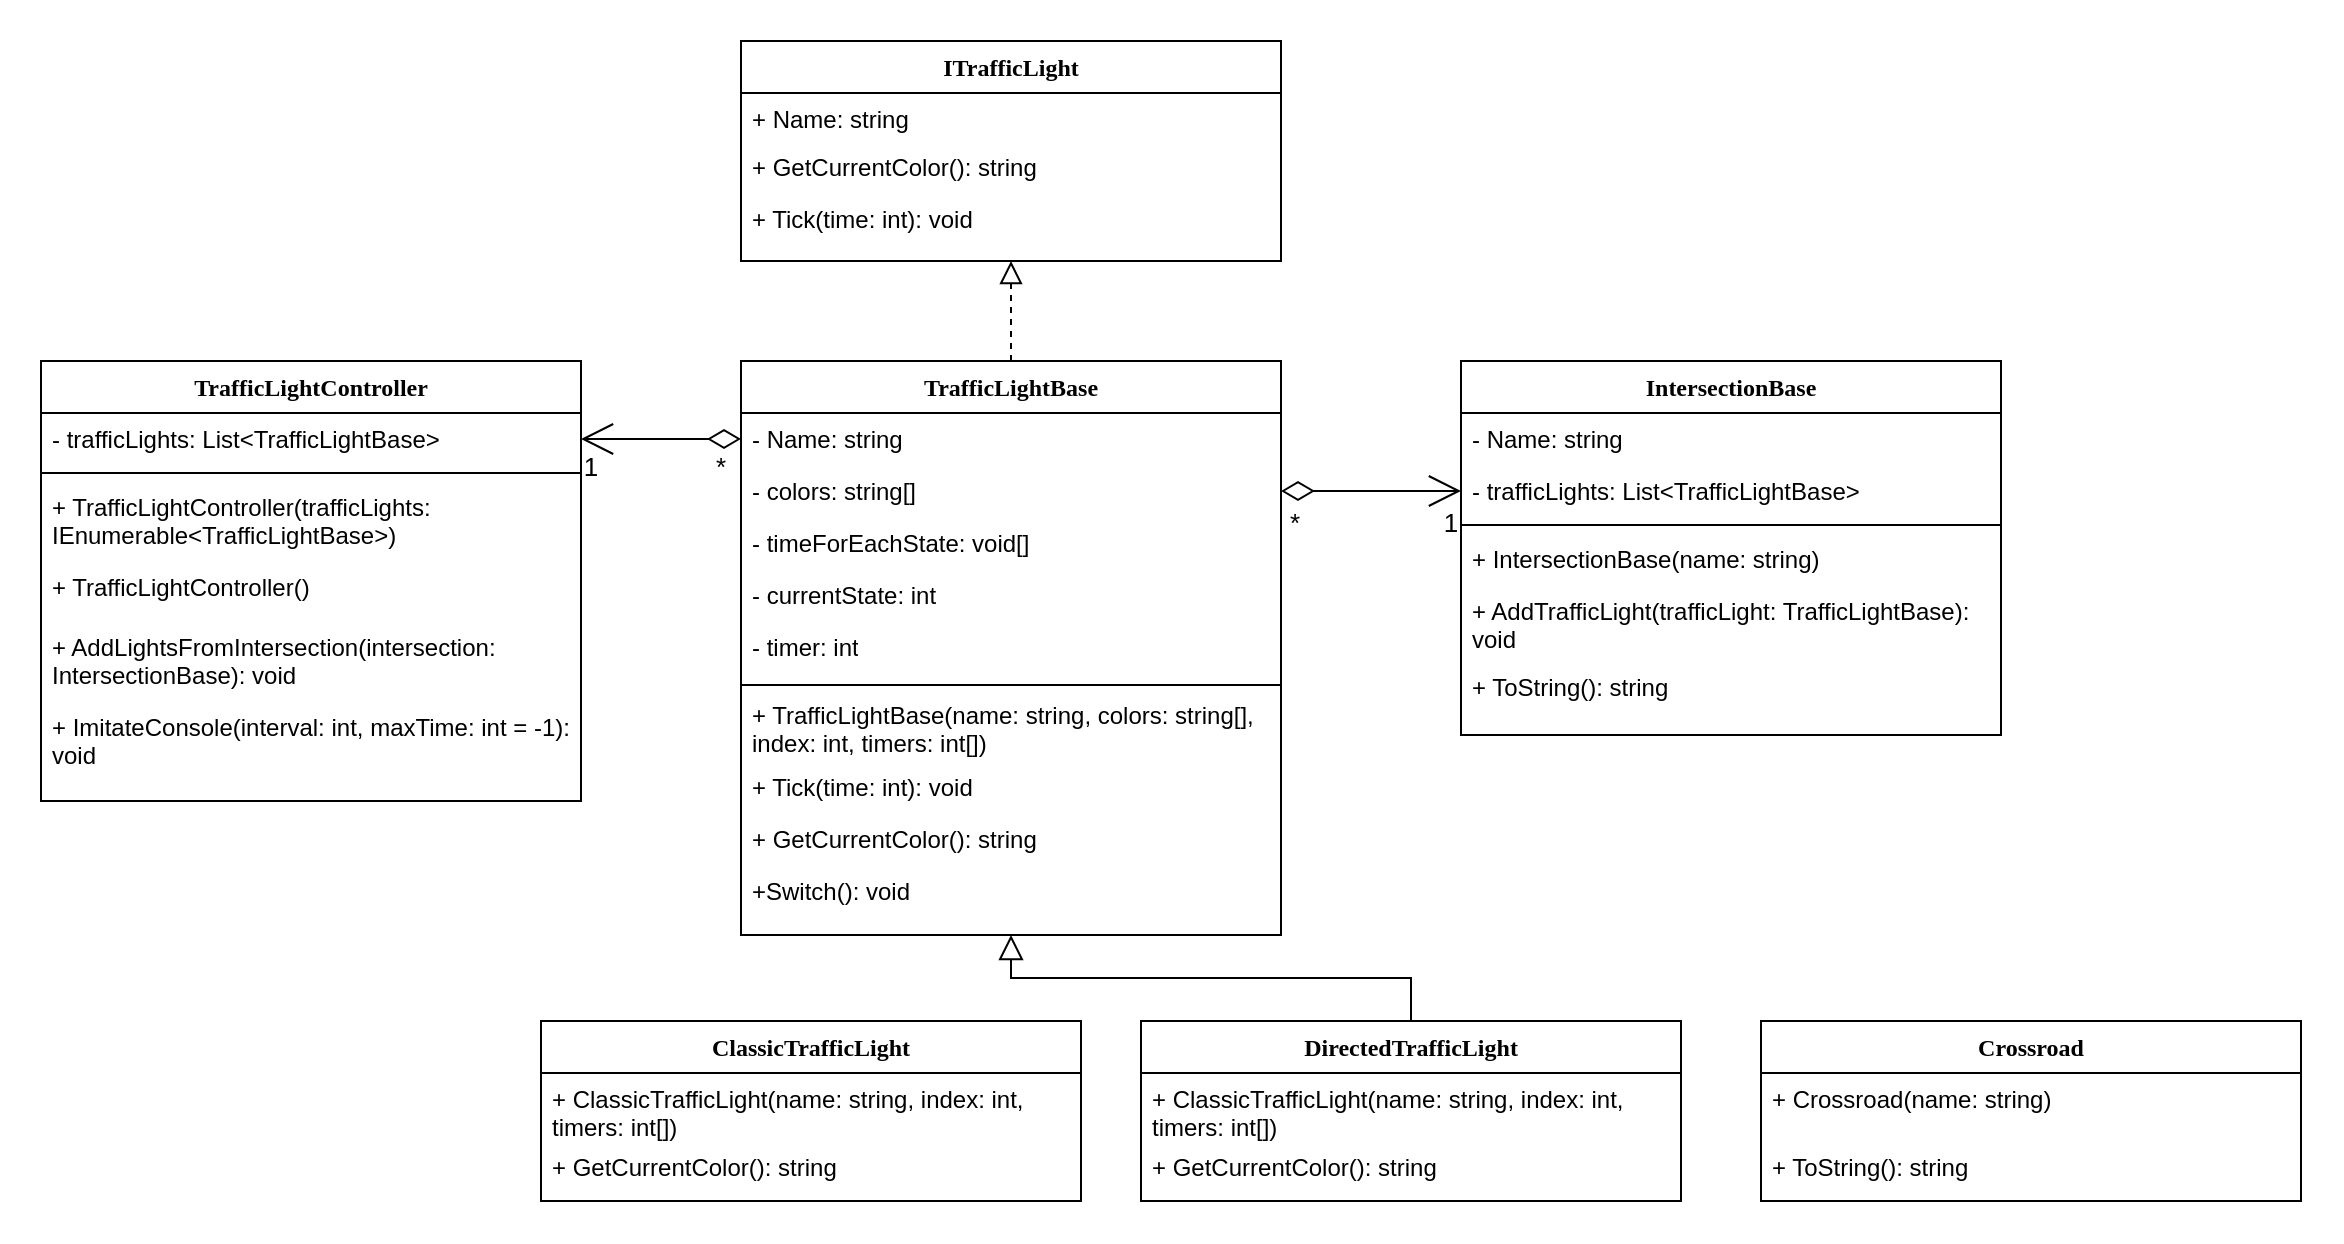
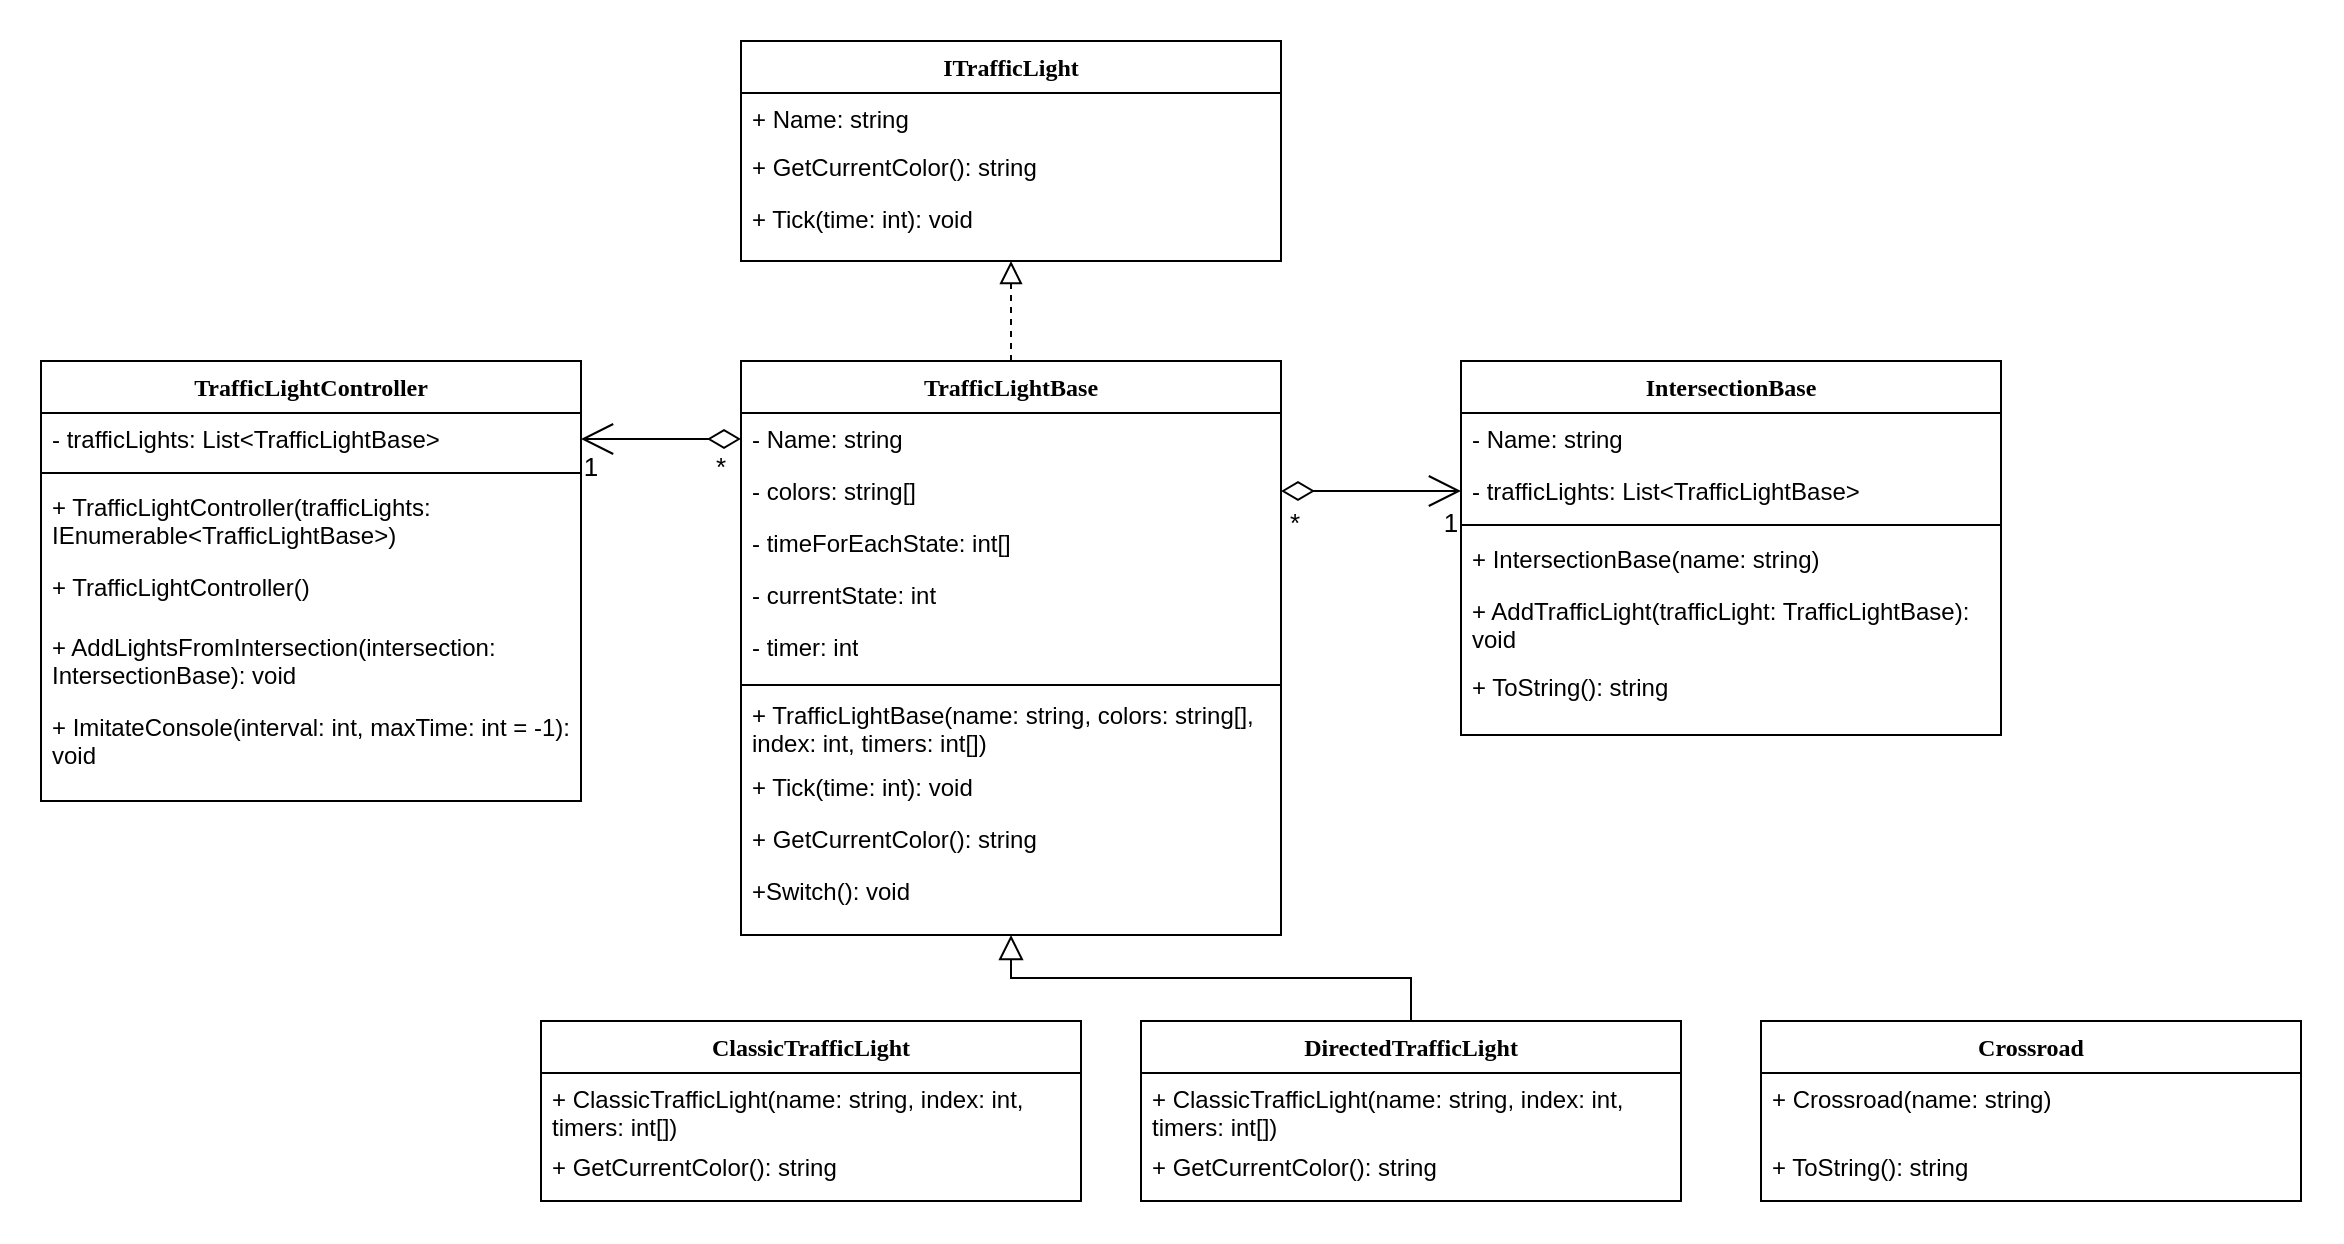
(912, 545) -> (905, 545)
